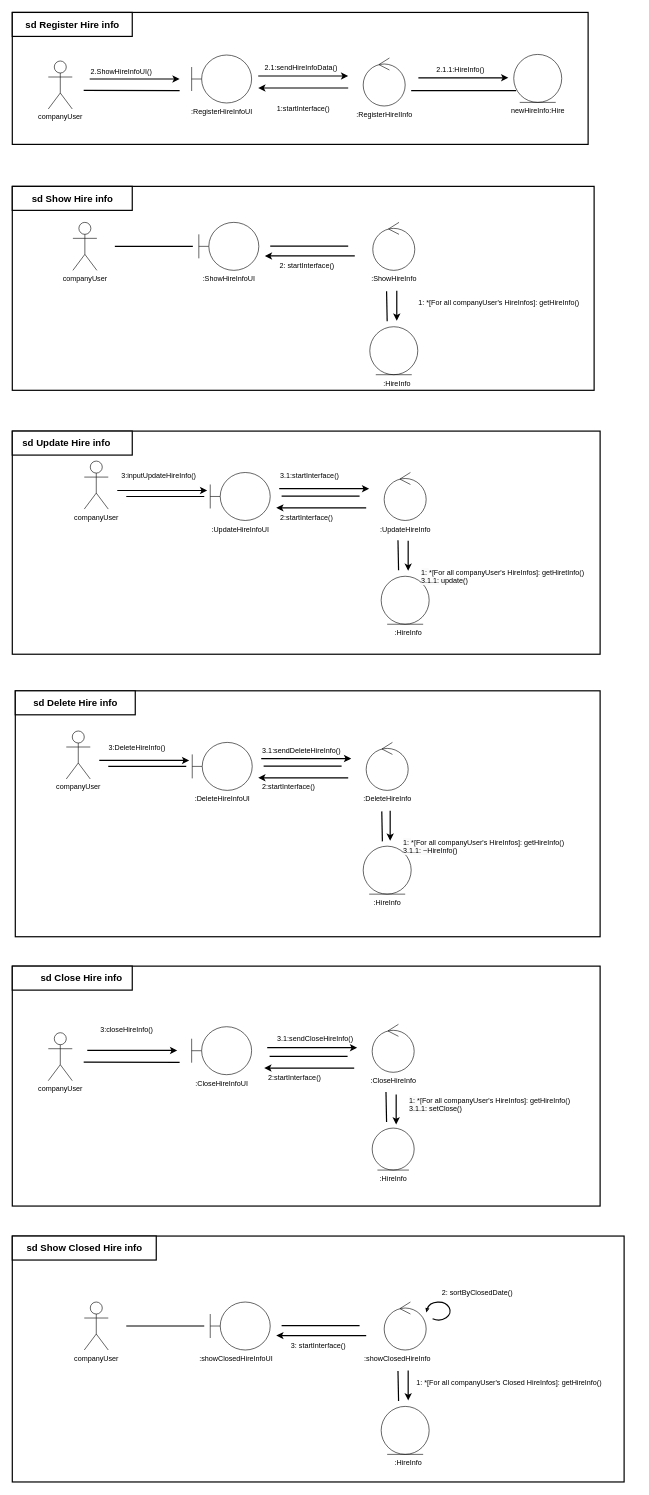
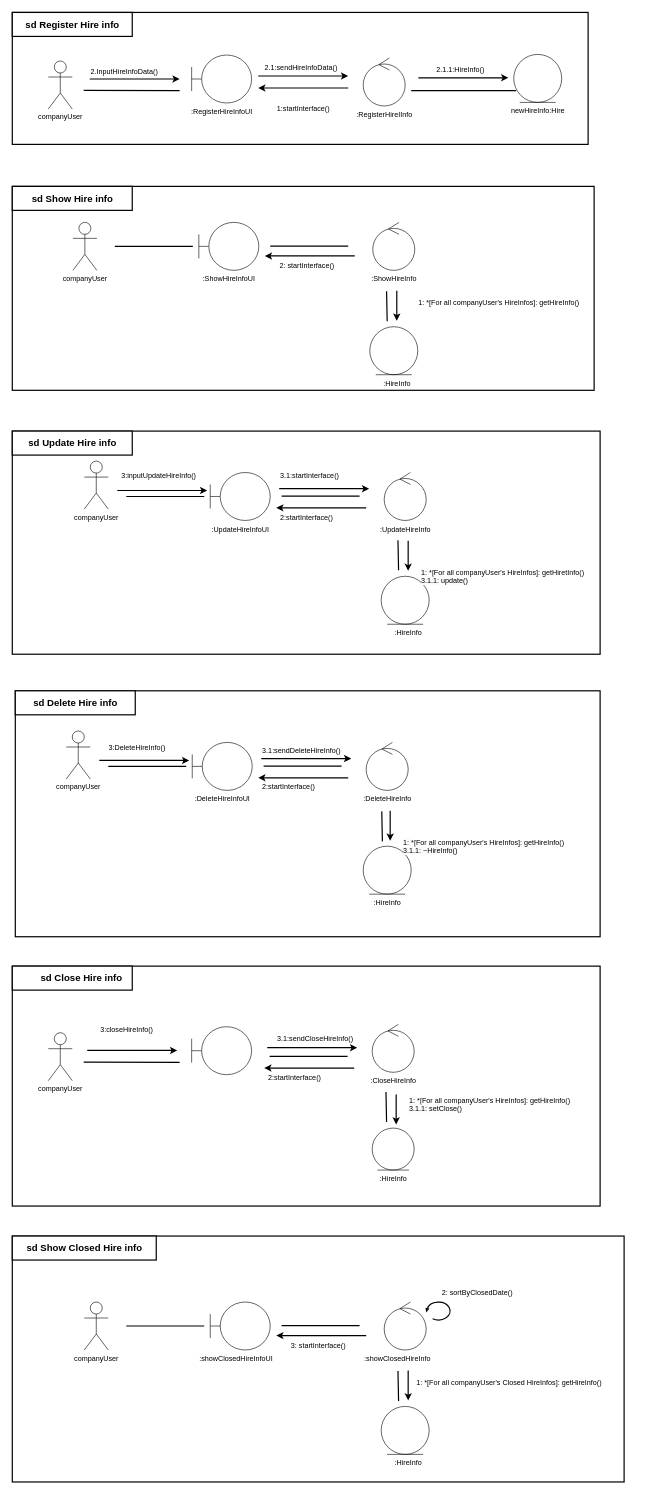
(125, 72) -> (131, 72)
(66, 443) -> (72, 443)
(222, 1084) -> none
